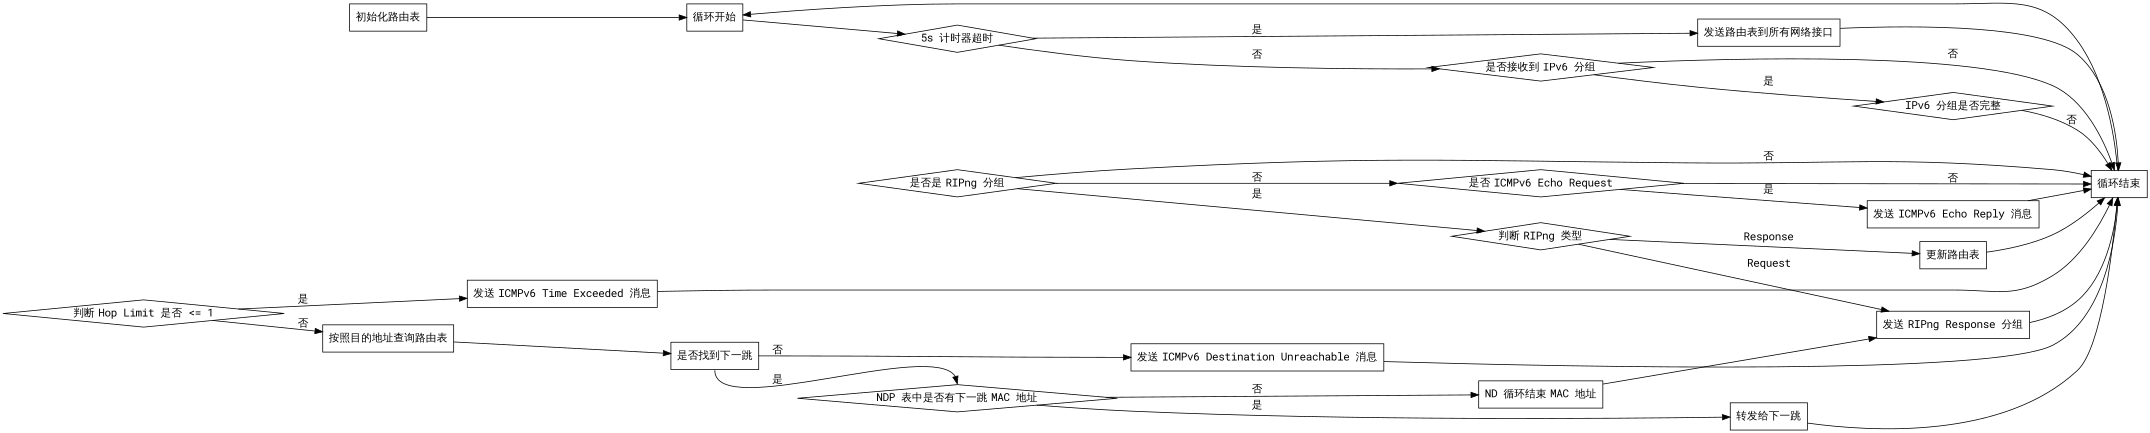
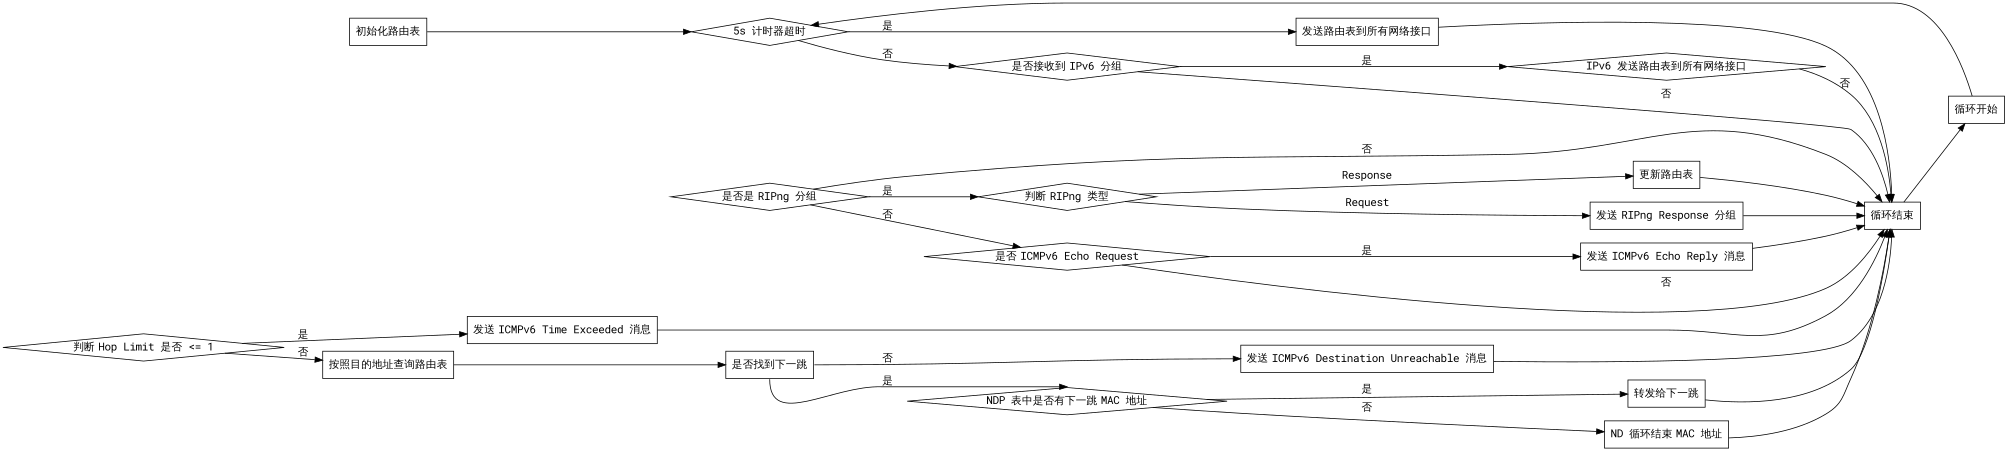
(553, 18) -> (555, 32)
(1953, 106) -> (1667, 67)
(1736, 362) -> (1851, 378)
